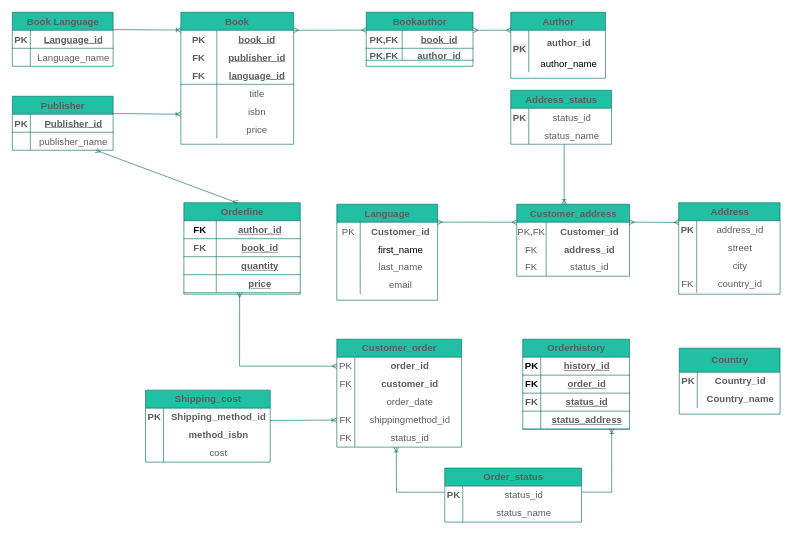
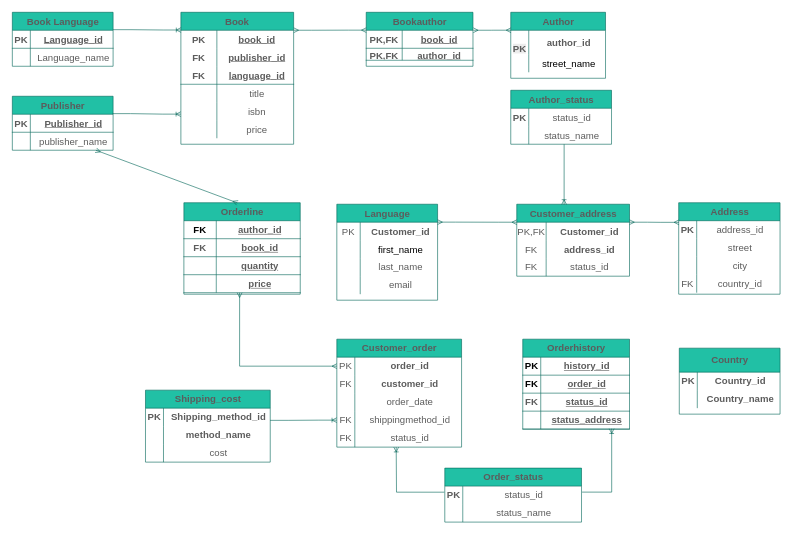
(569, 63) -> (569, 63)
(562, 99) -> (562, 99)
(219, 435) -> (219, 435)
